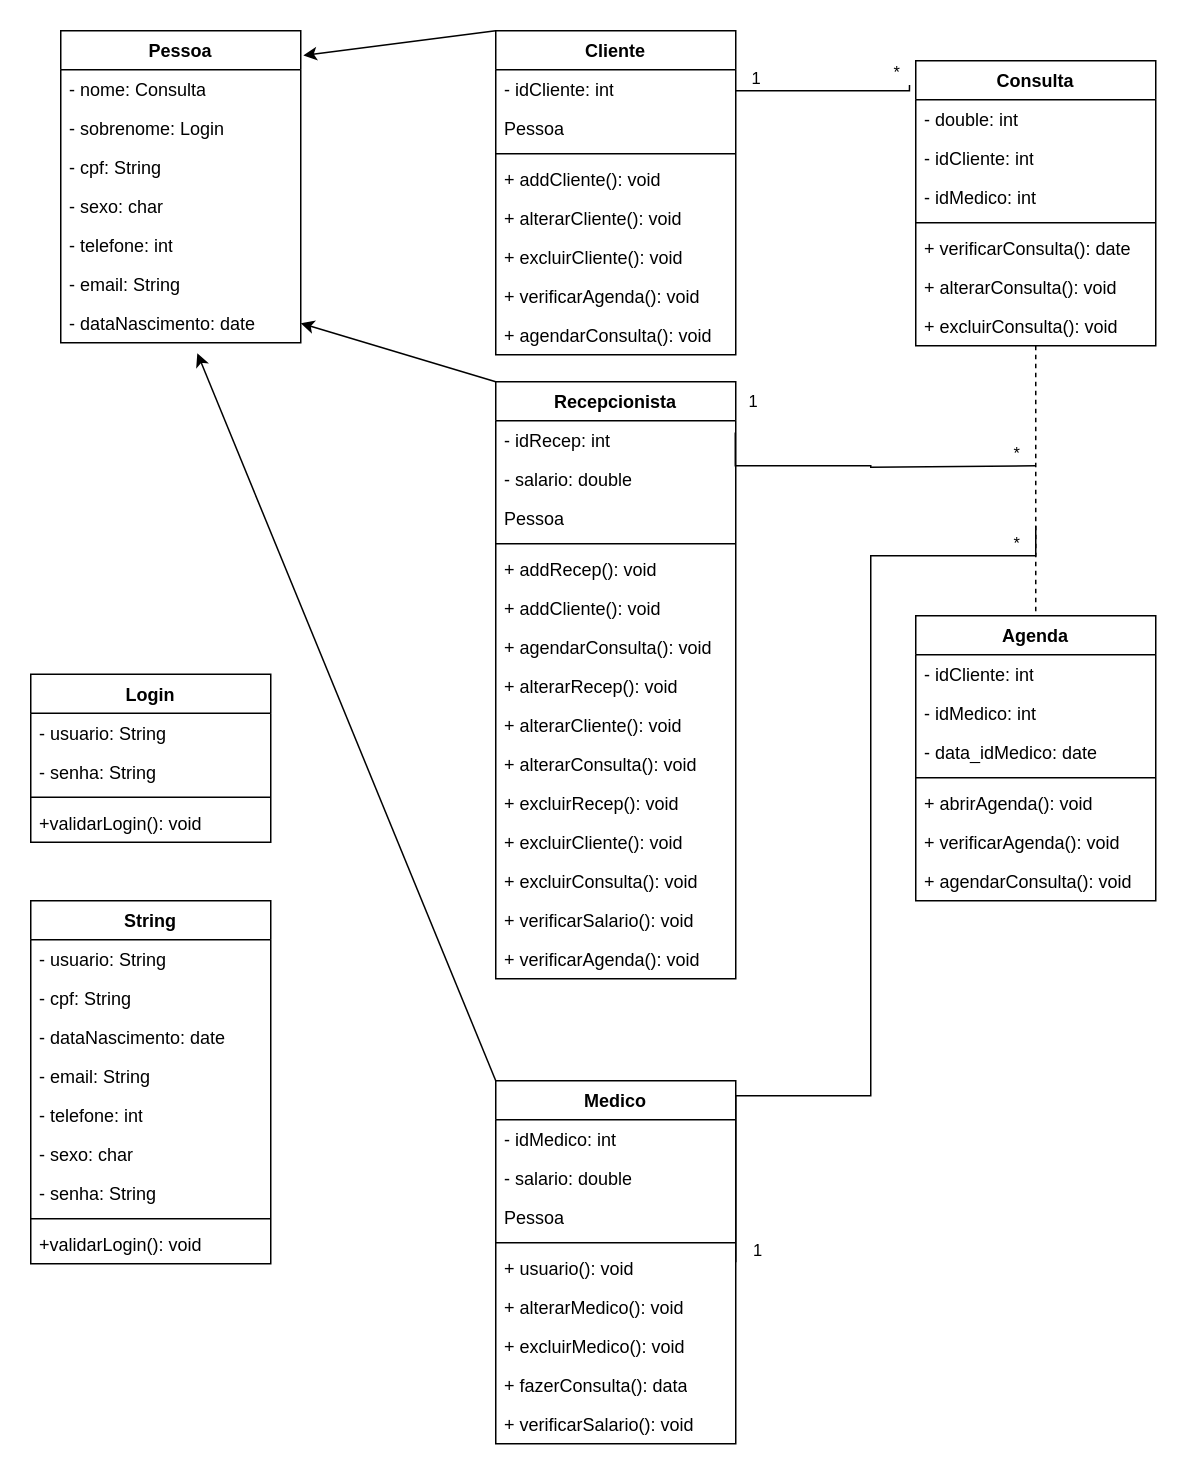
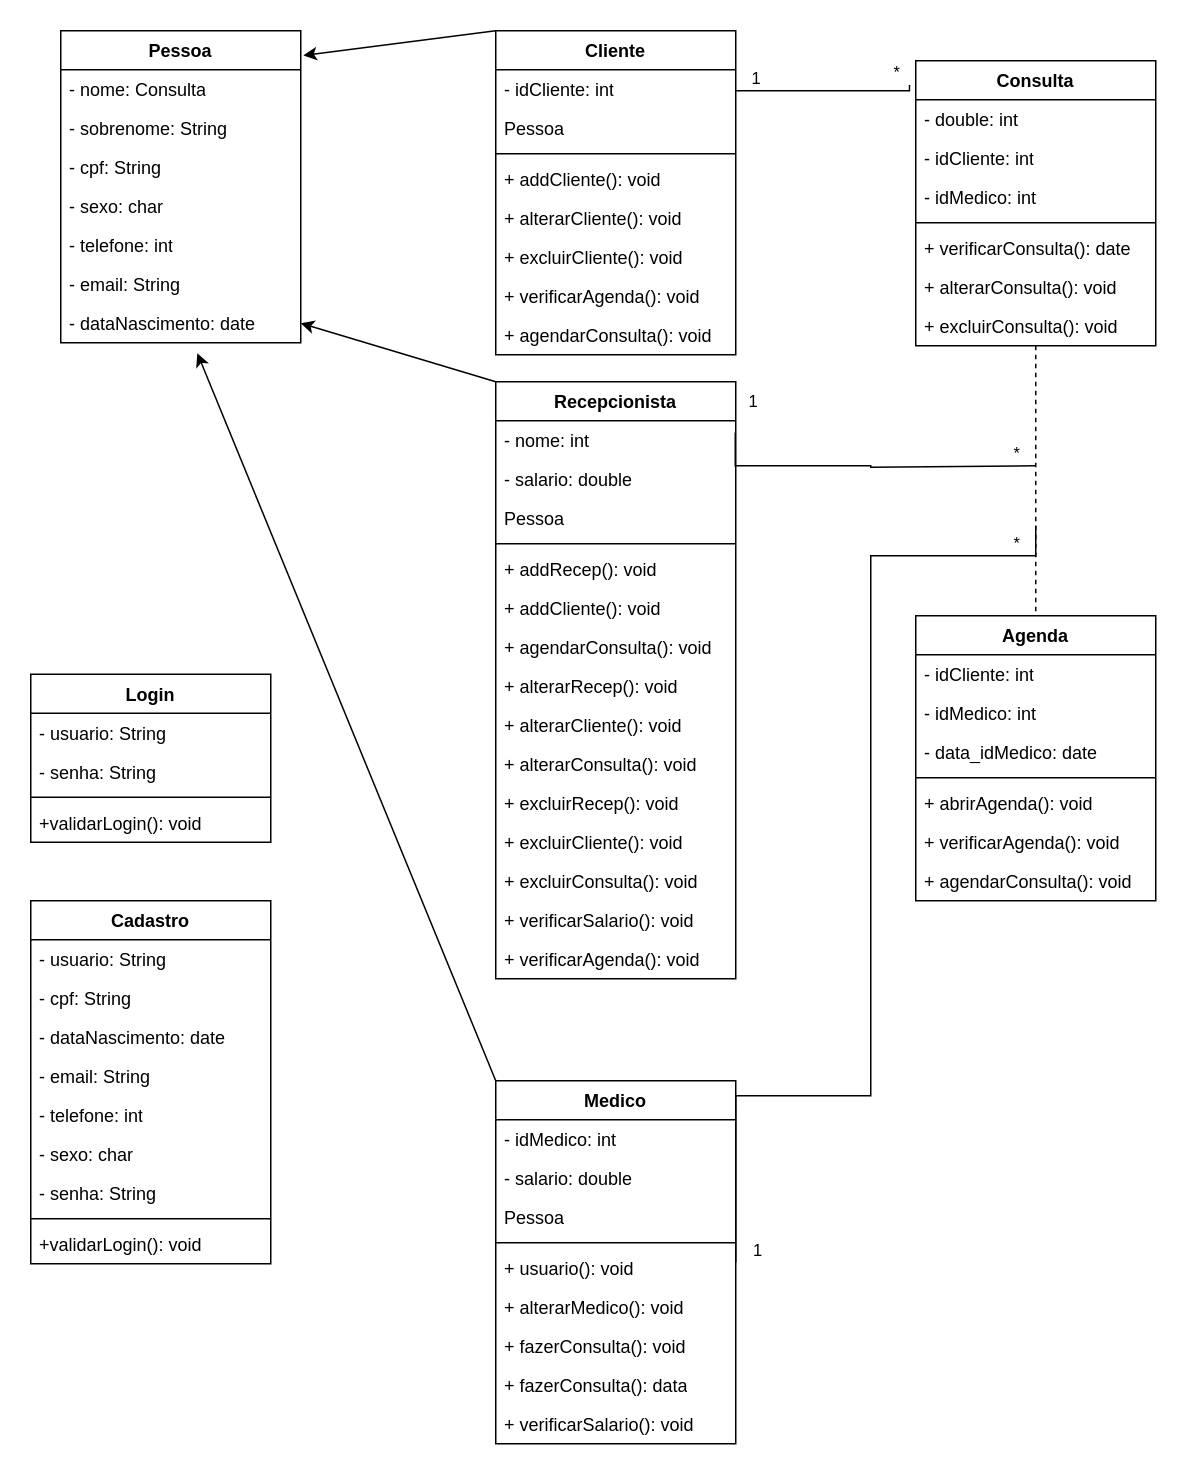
(151, 130) -> (156, 130)
(564, 442) -> (551, 442)
(151, 922) -> (151, 922)
(604, 1348) -> (609, 1348)
